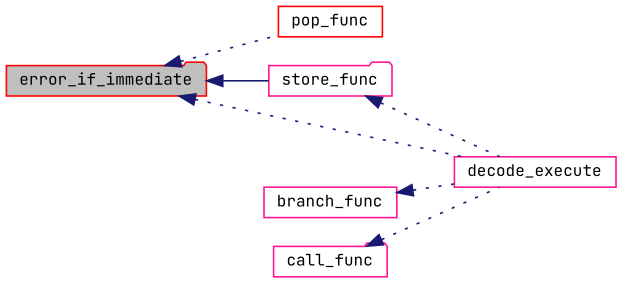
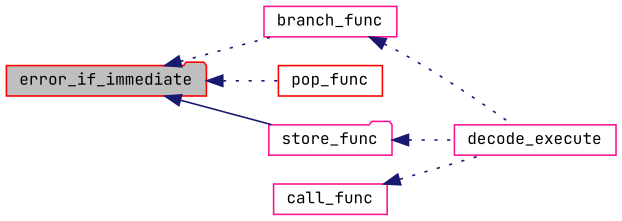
(329, 128) -> (226, 49)
(330, 262) -> (330, 199)
